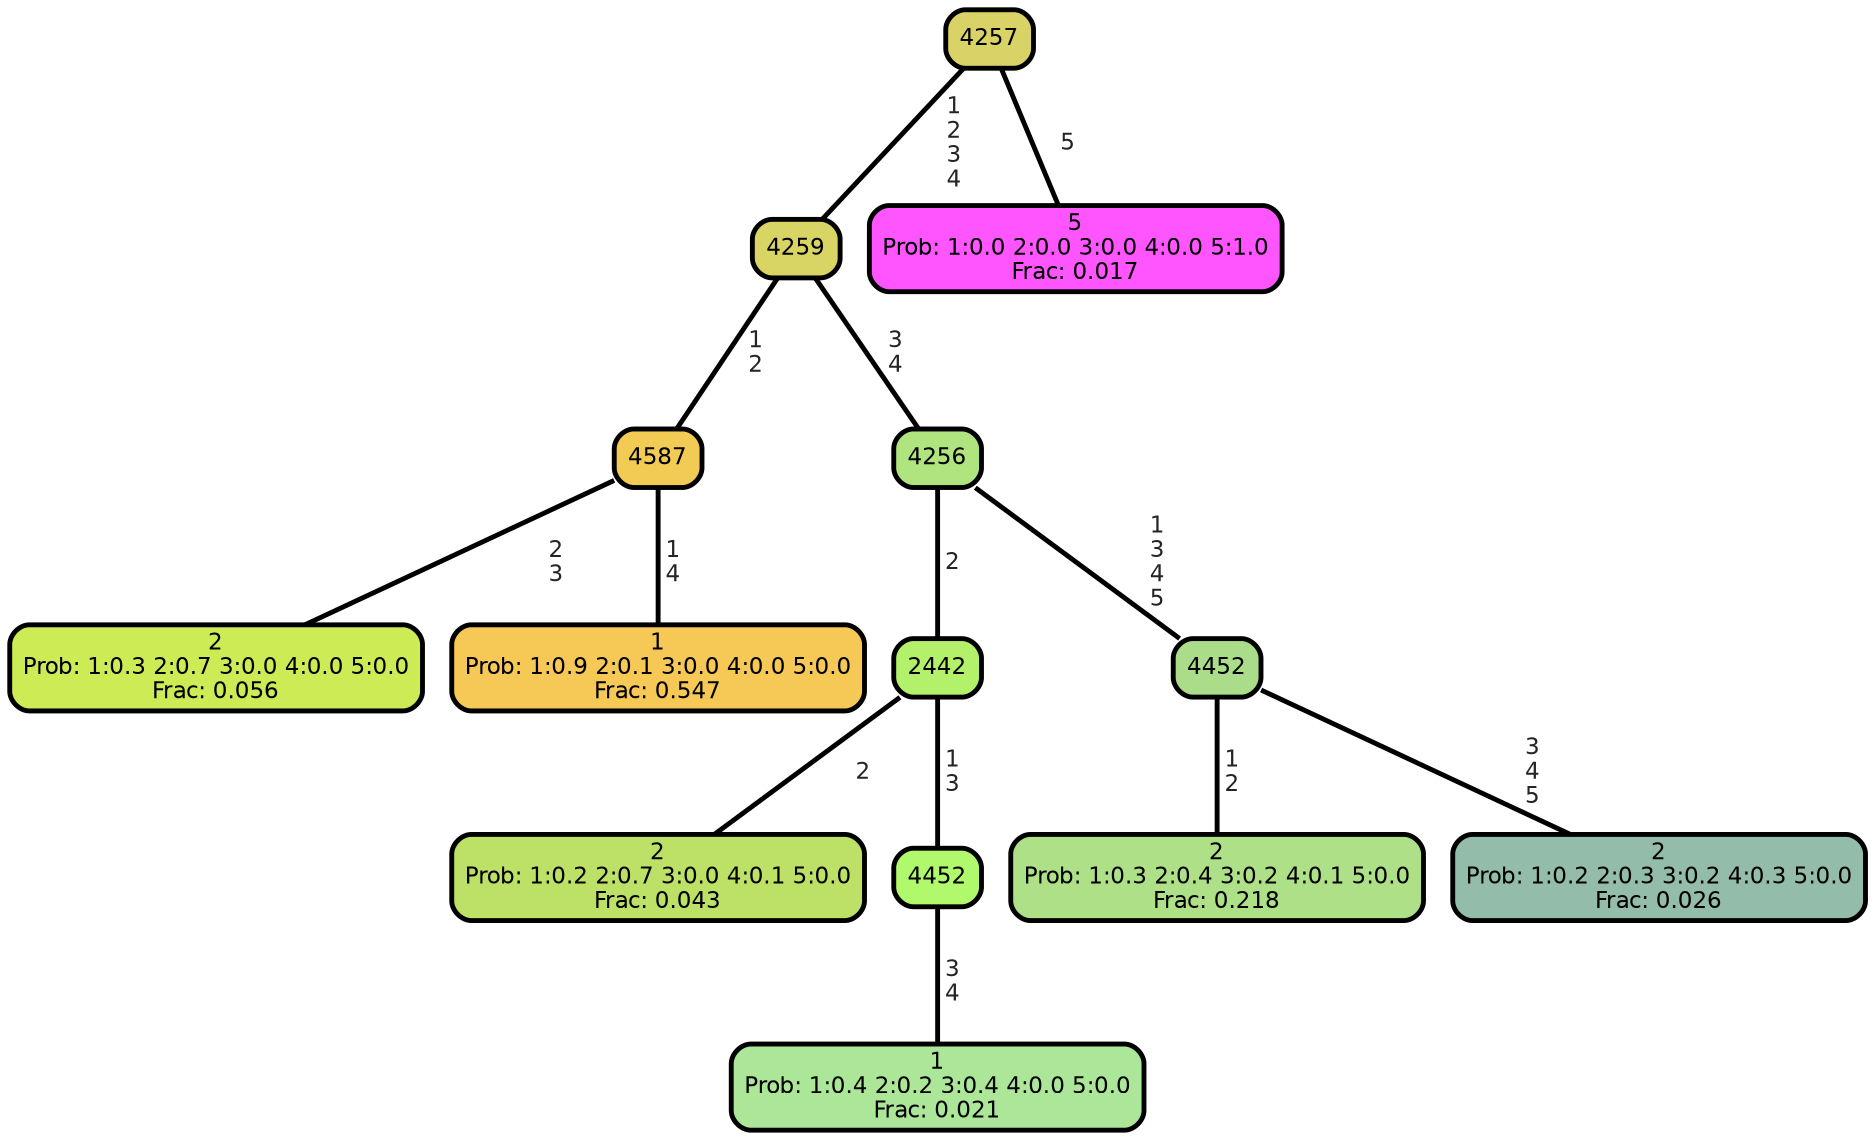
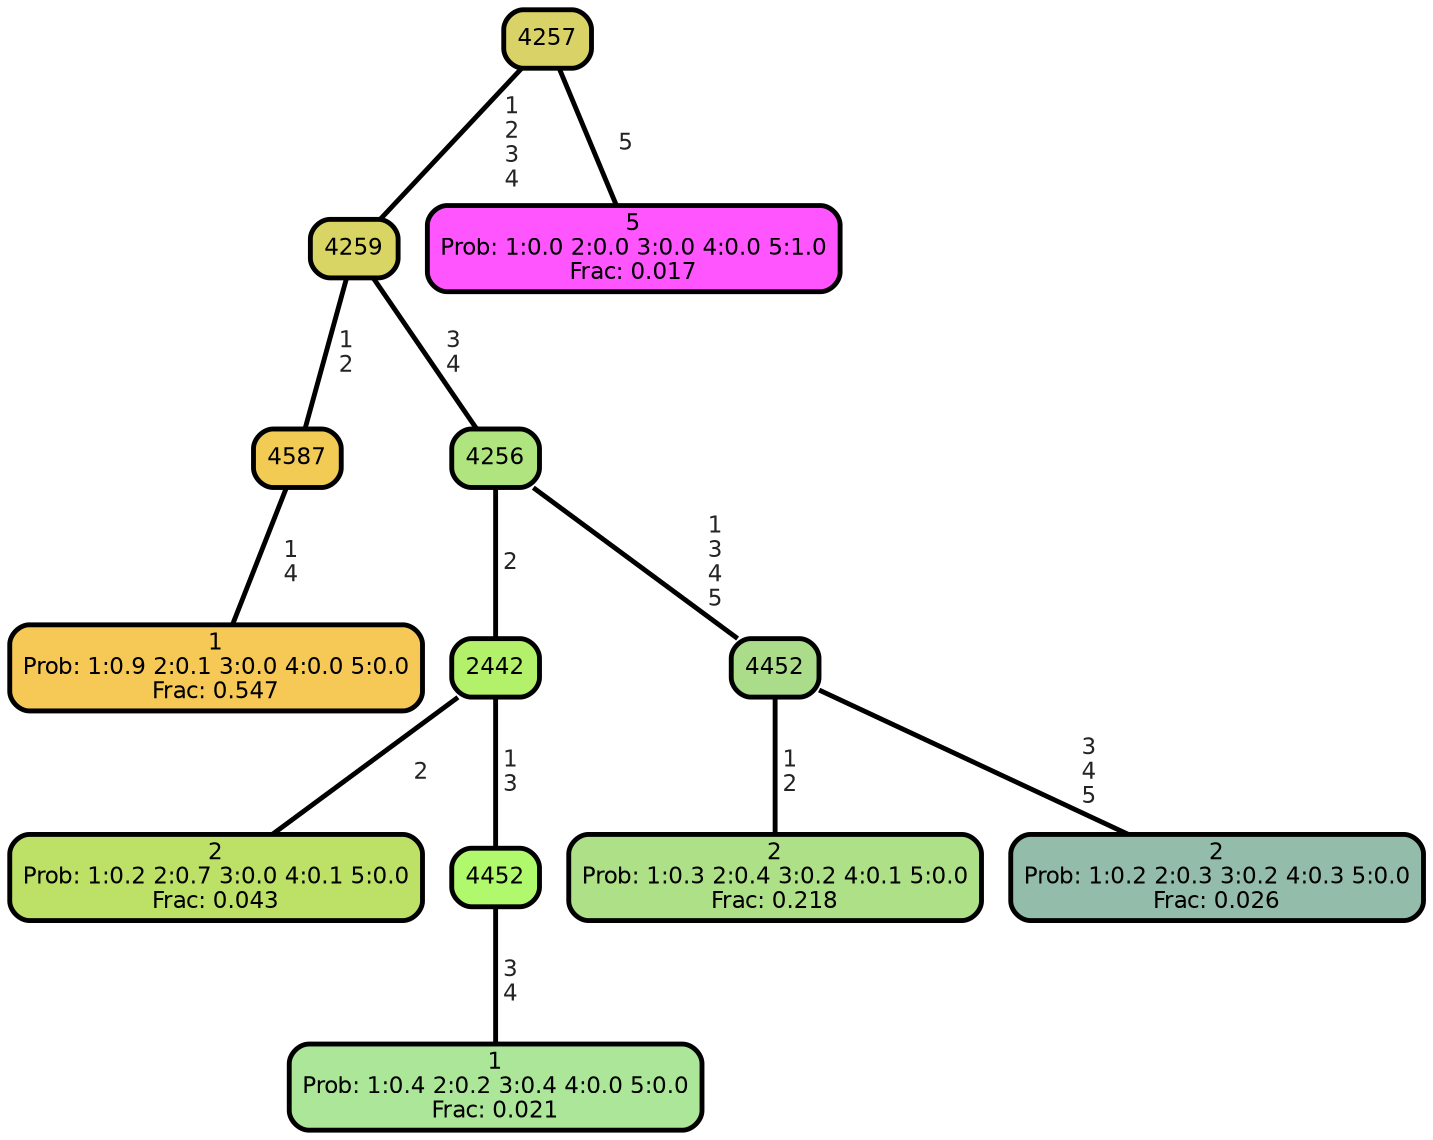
(216, 668) -> none
